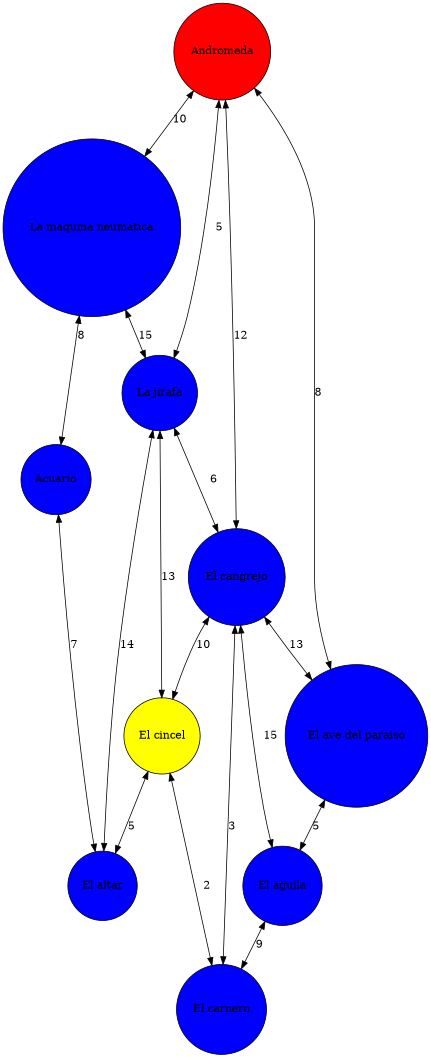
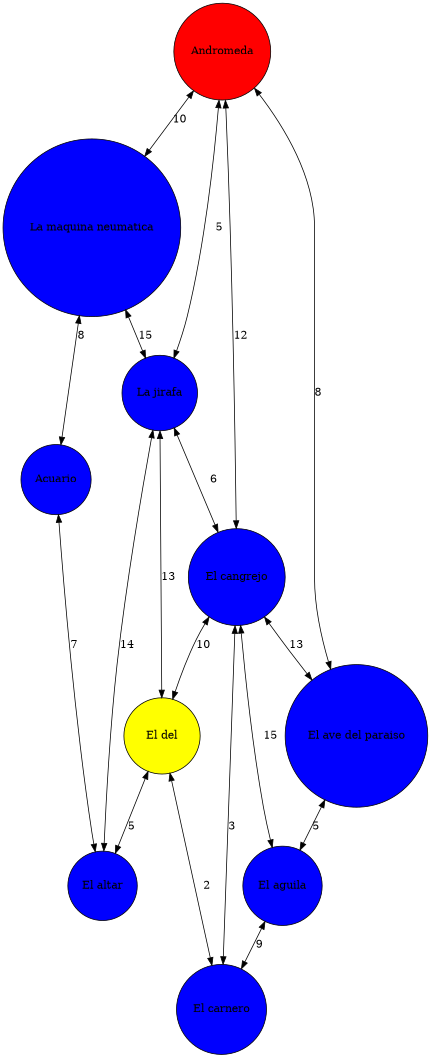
(162, 736) -> (162, 736)
